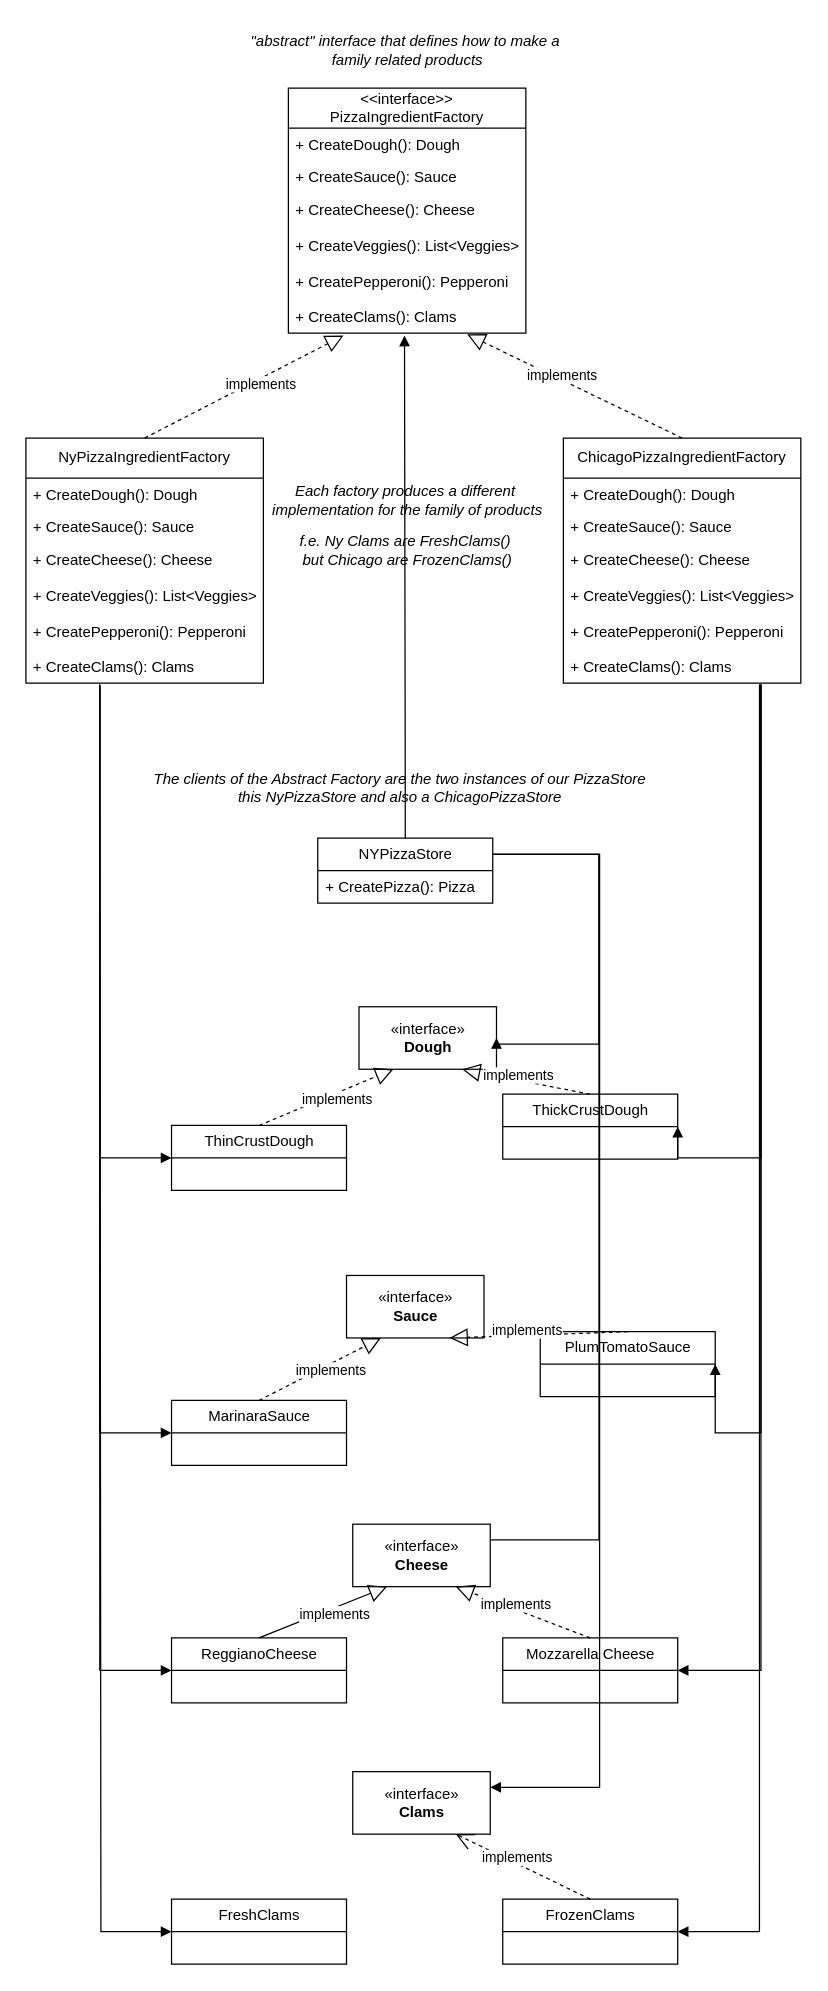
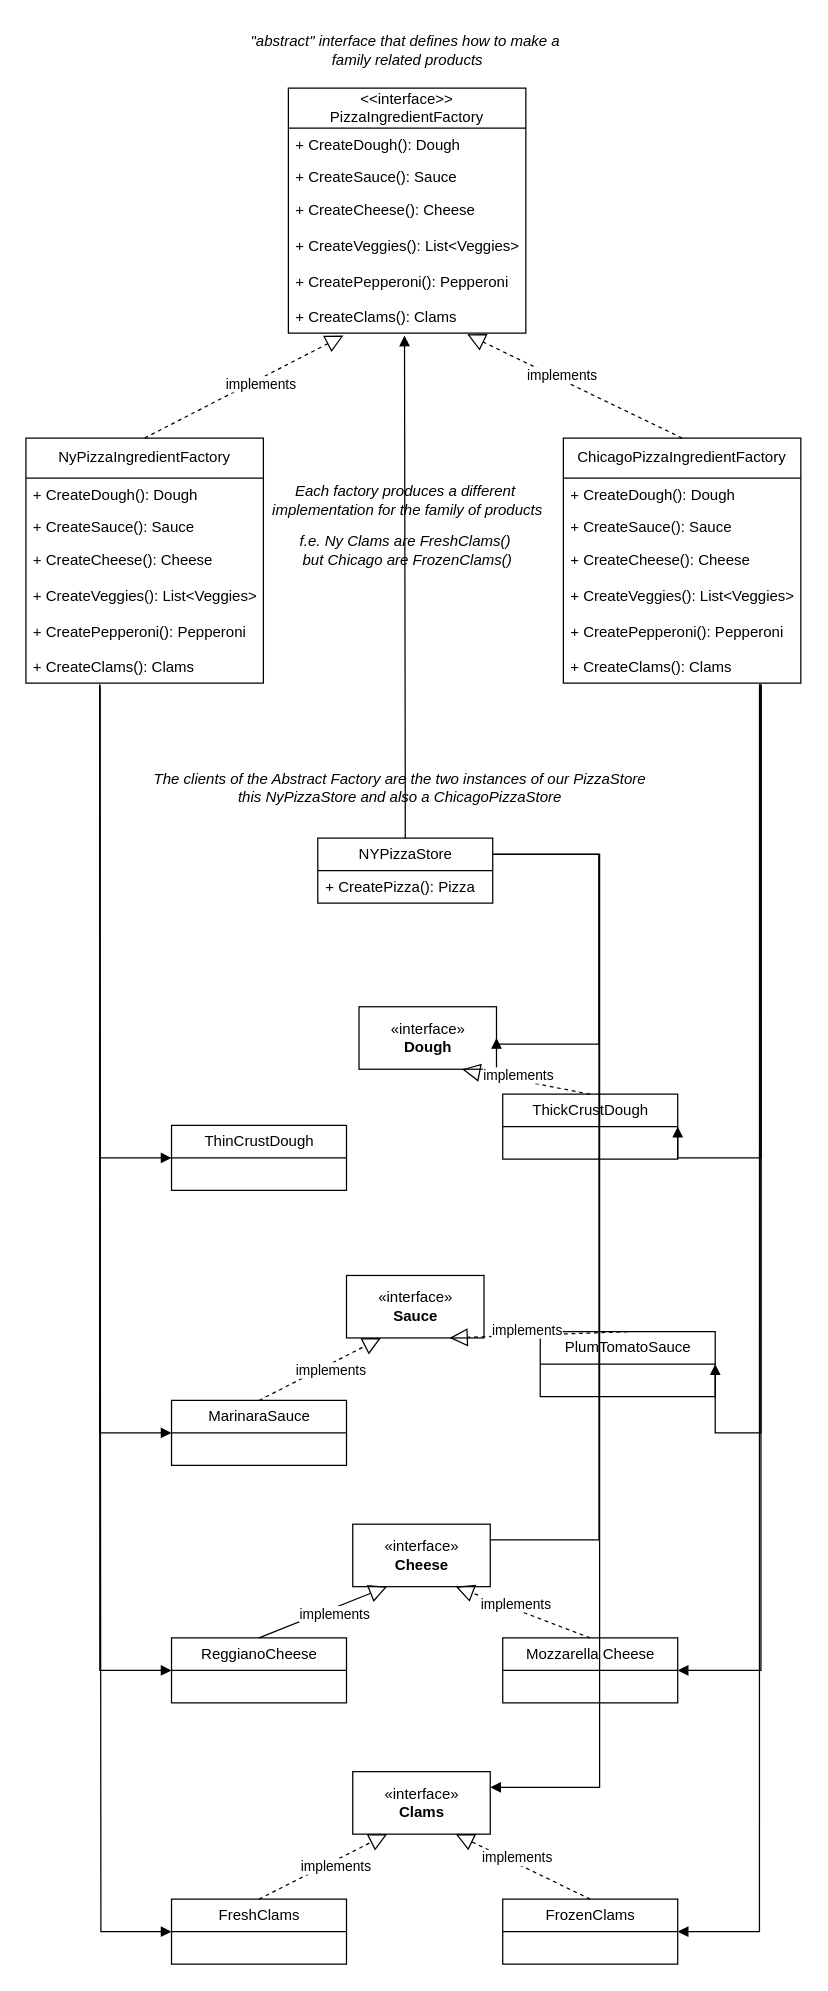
(321, 1100) -> none
(466, 1840) -> (472, 1843)
none -> (317, 1870)
